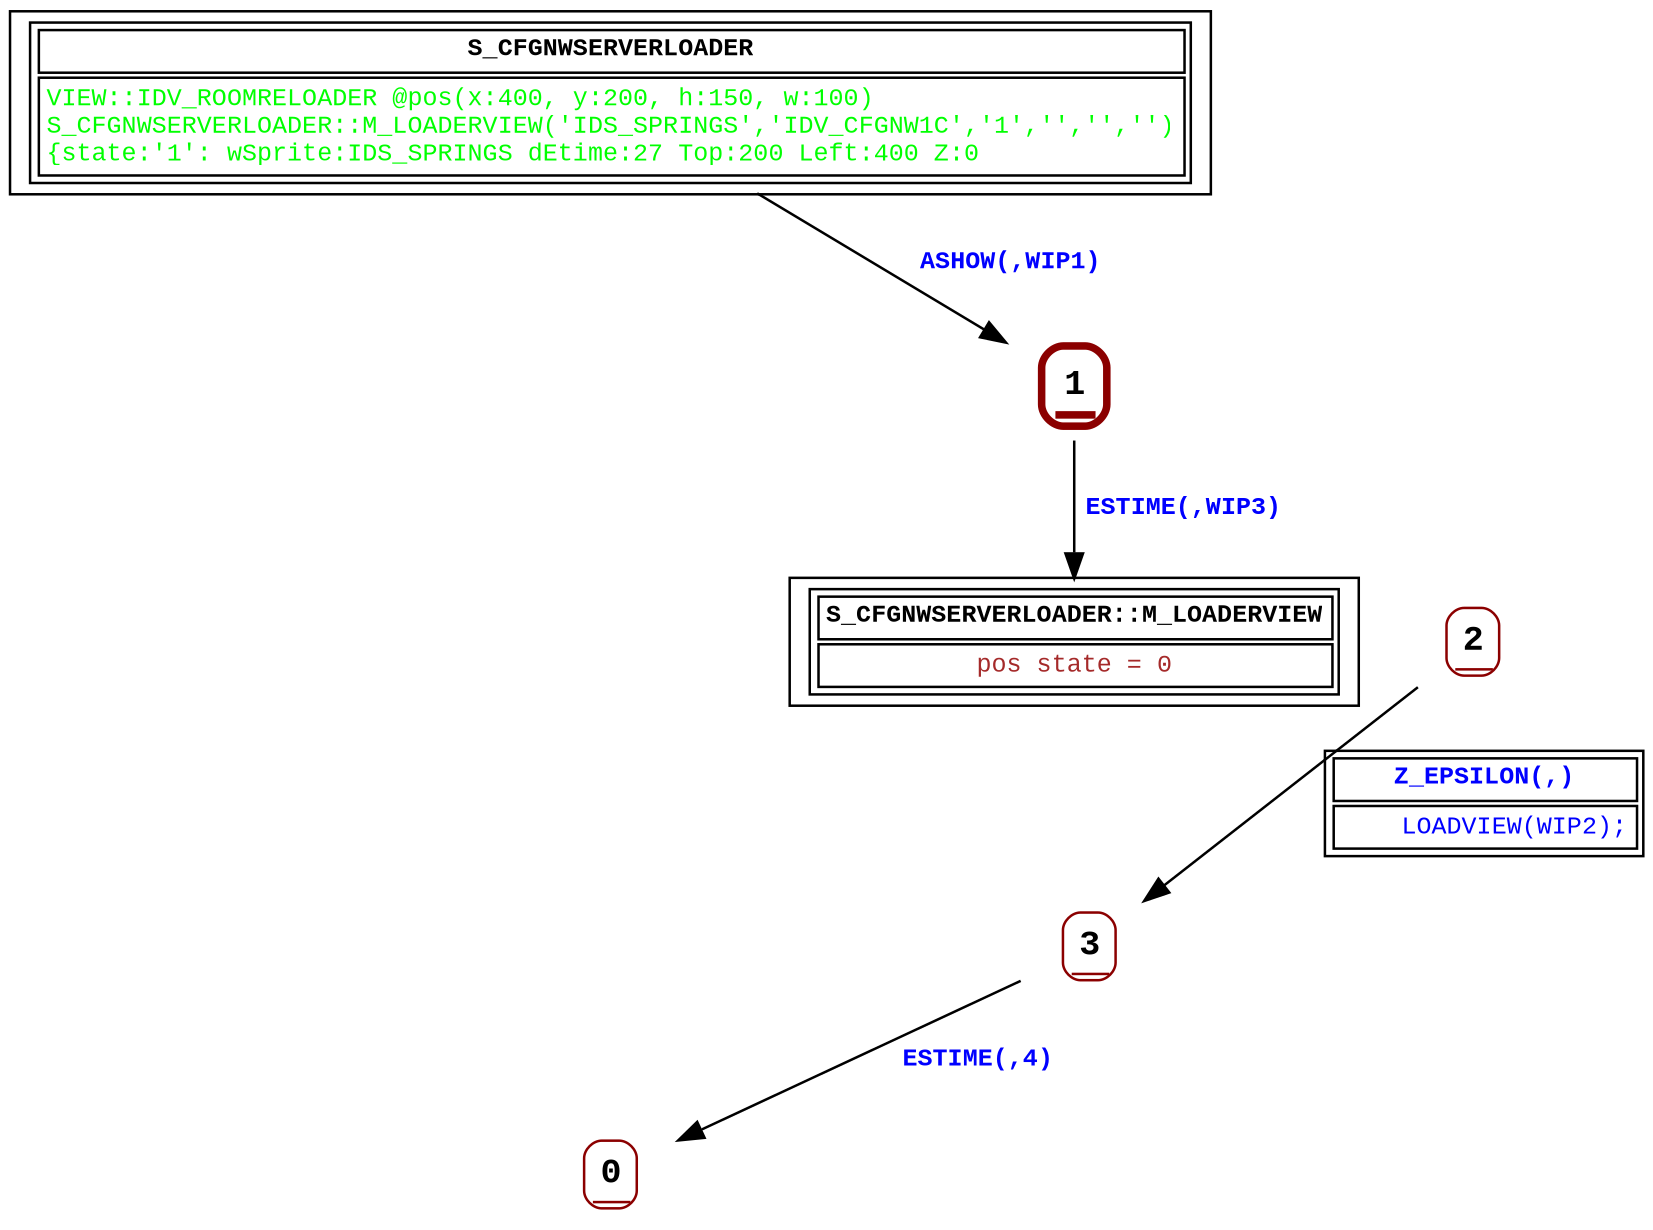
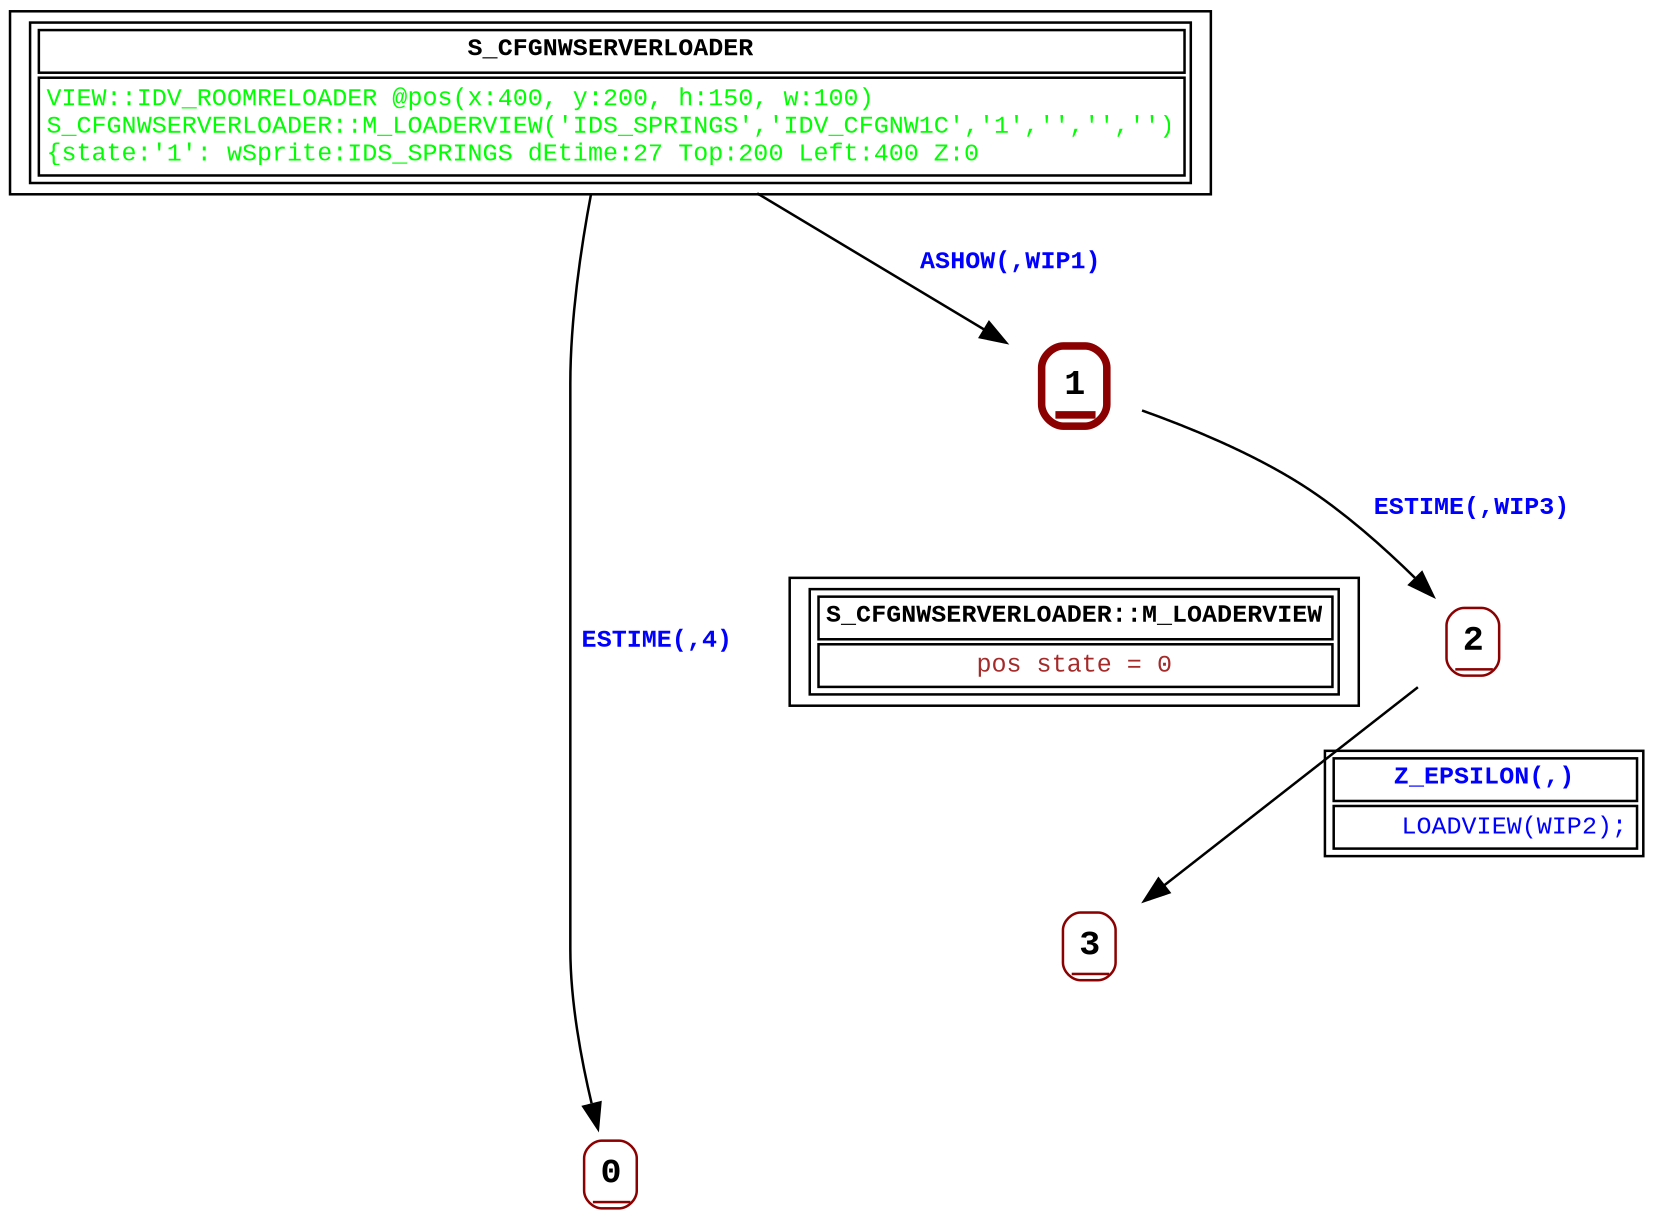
(1074, 497) -> (1289, 477)
(861, 1055) -> (570, 649)
